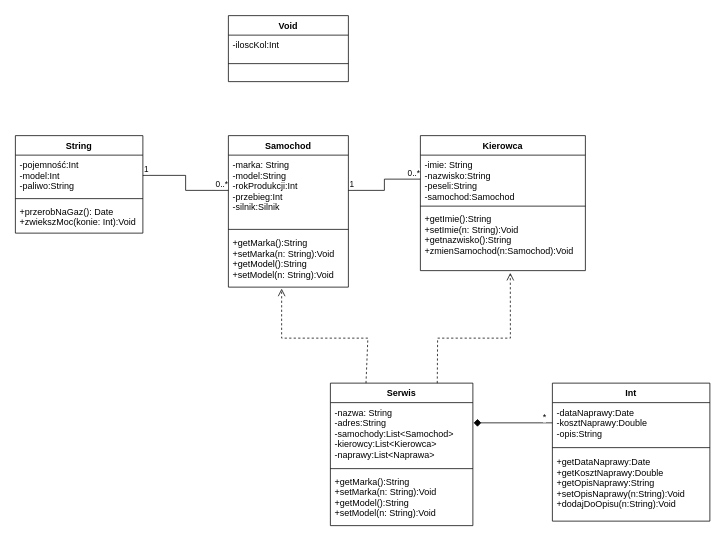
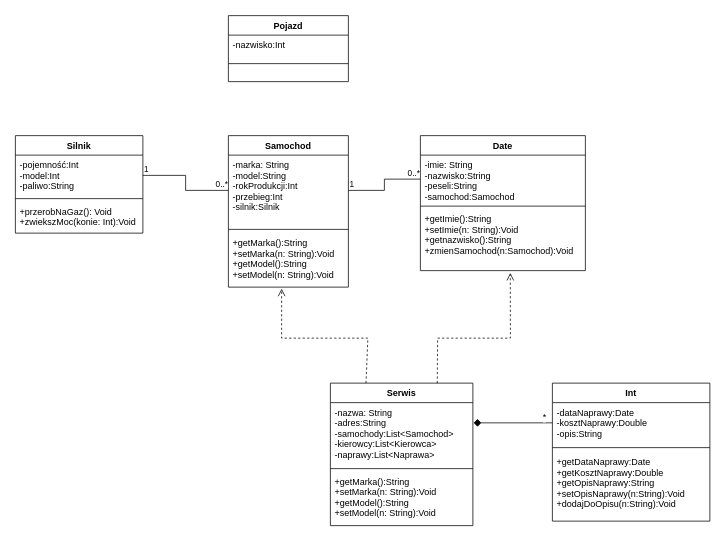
(288, 26) -> (288, 26)
(261, 45) -> (263, 45)
(79, 146) -> (79, 146)
(503, 146) -> (503, 146)
(70, 212) -> (69, 212)
